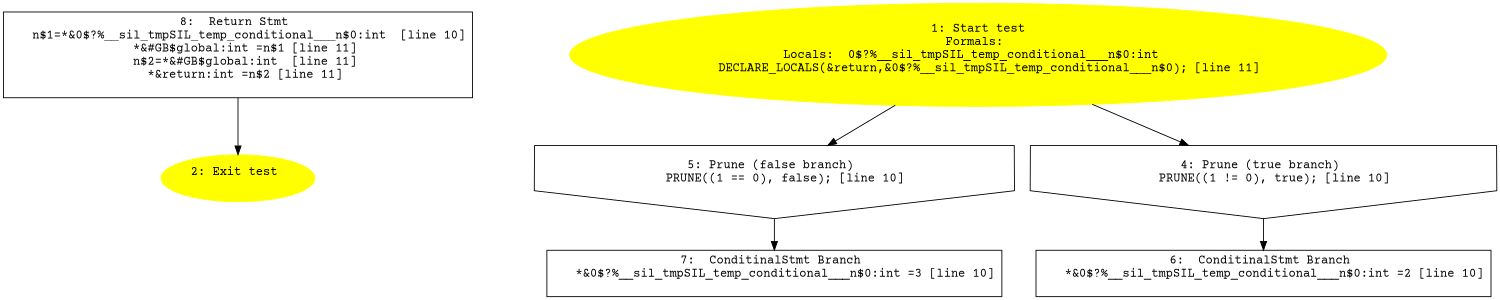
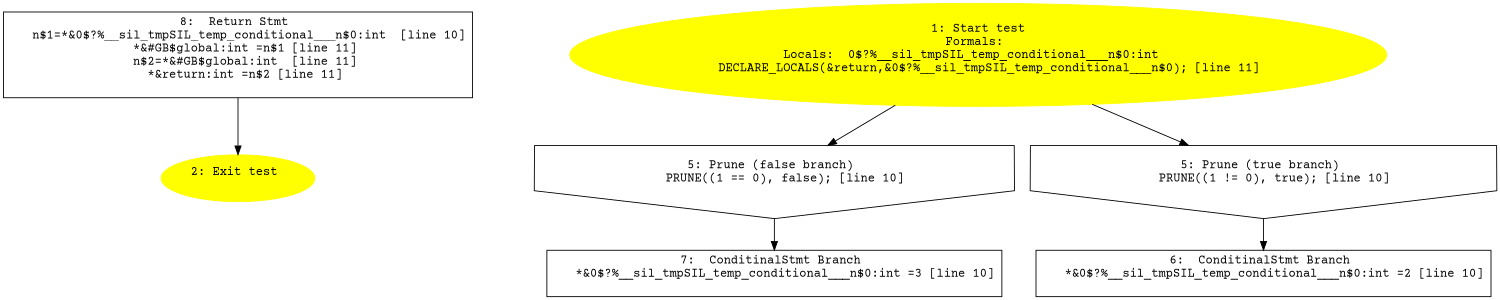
(1264, 178) -> (1264, 178)
